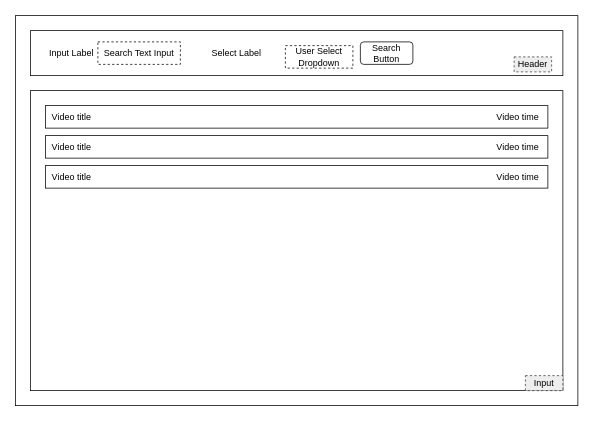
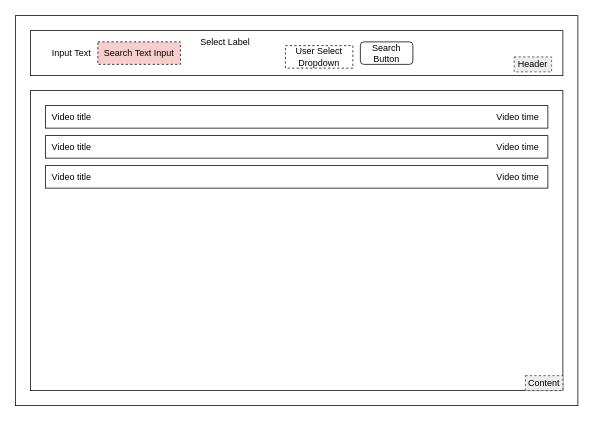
(72, 53) -> (72, 53)
(139, 53) -> (139, 53)
(237, 53) -> (225, 42)
(544, 383) -> (544, 383)
